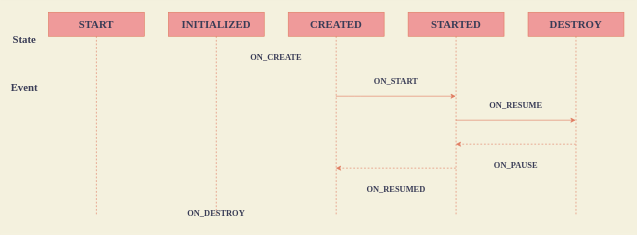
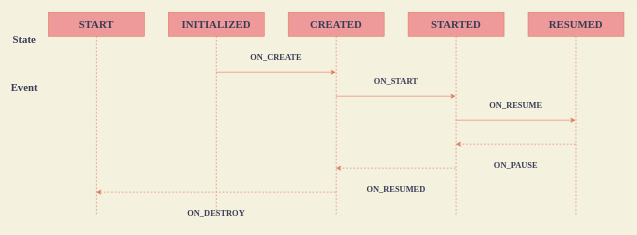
(576, 24) -> (576, 24)
none -> (330, 72)
none -> (101, 192)
